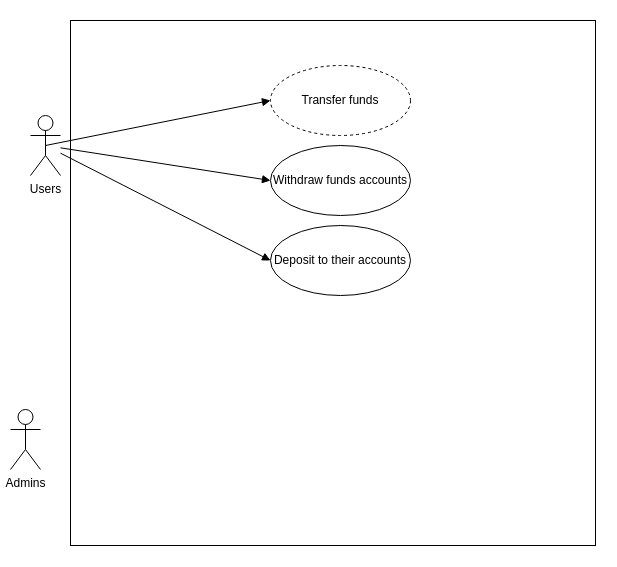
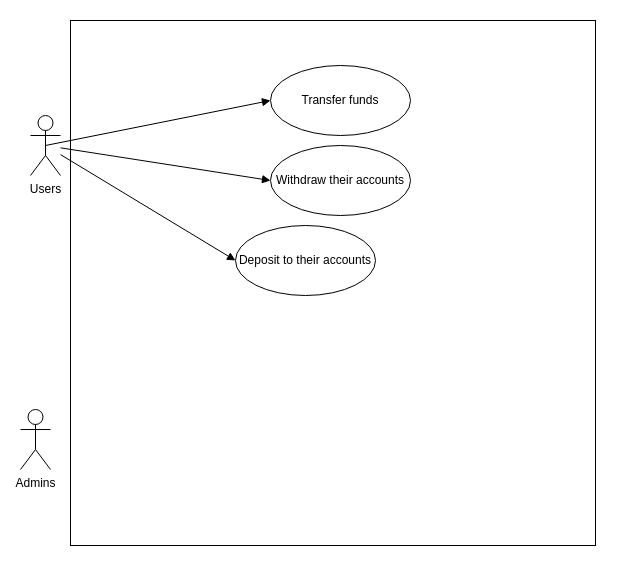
(341, 101) -> (341, 101)
(341, 181) -> (341, 181)
(341, 261) -> (306, 261)
(26, 440) -> (36, 440)
